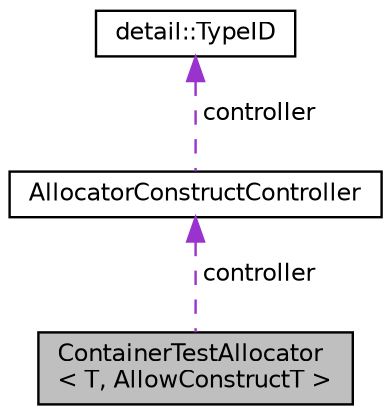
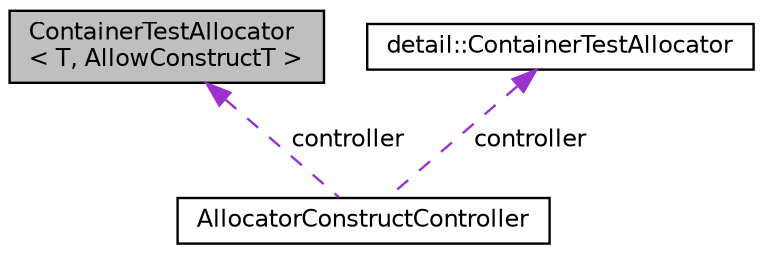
(196, 34) -> (560, 47)
(196, 287) -> (282, 148)
